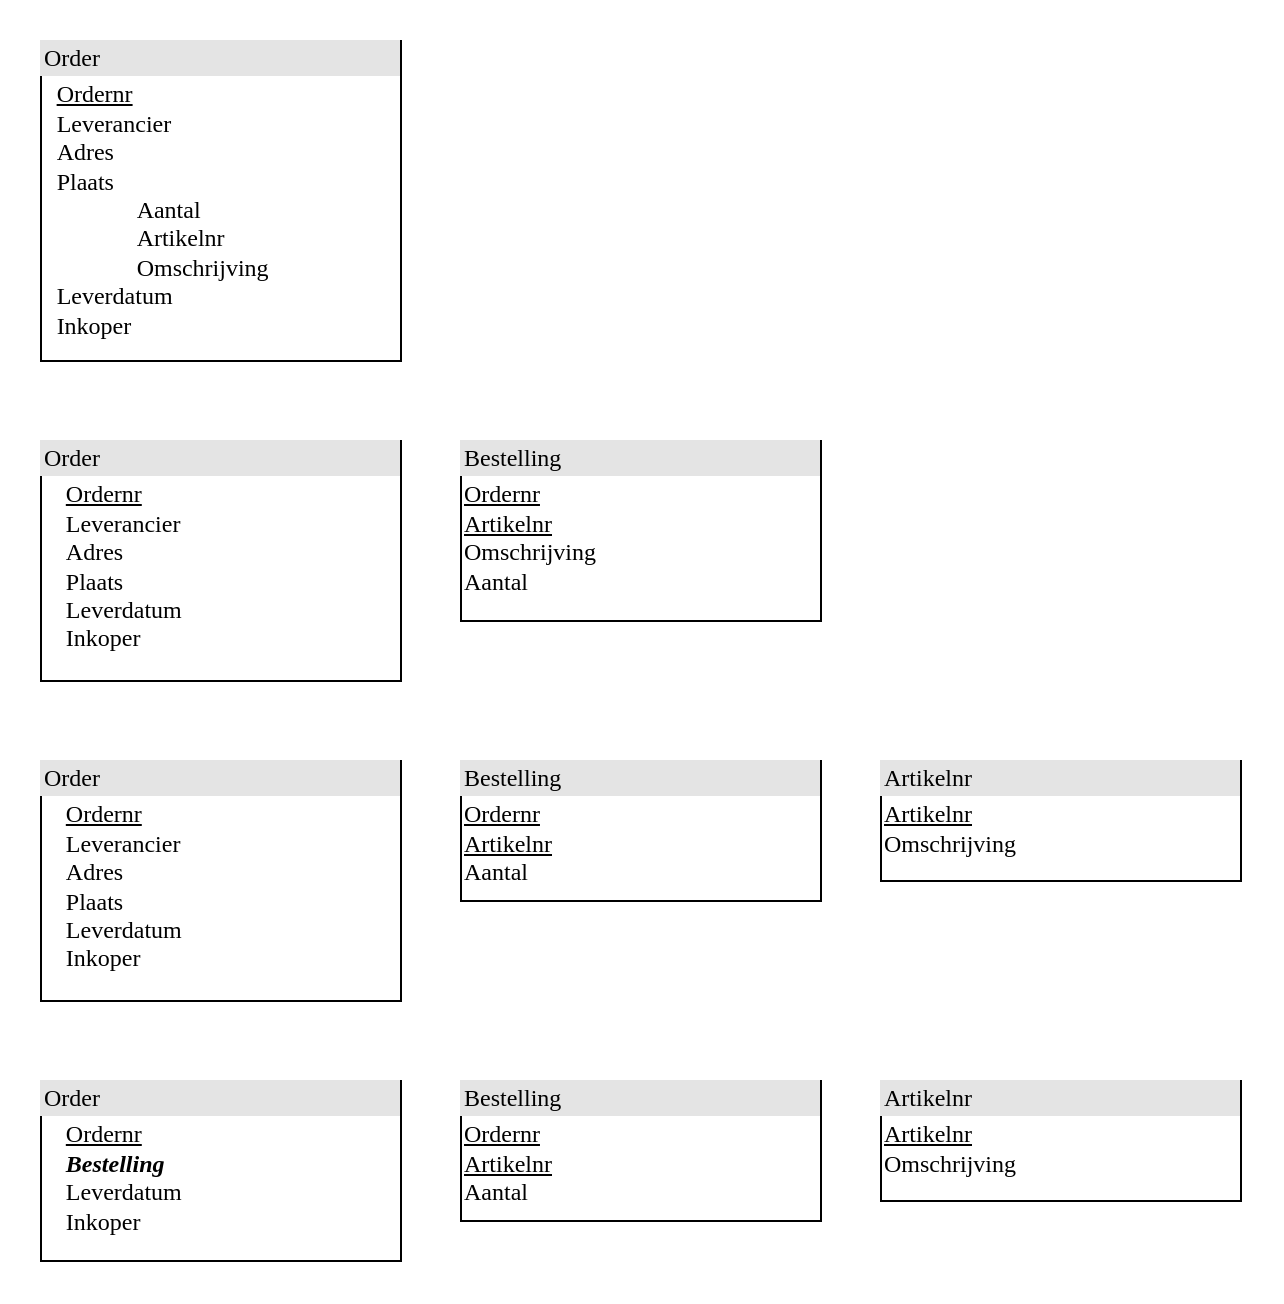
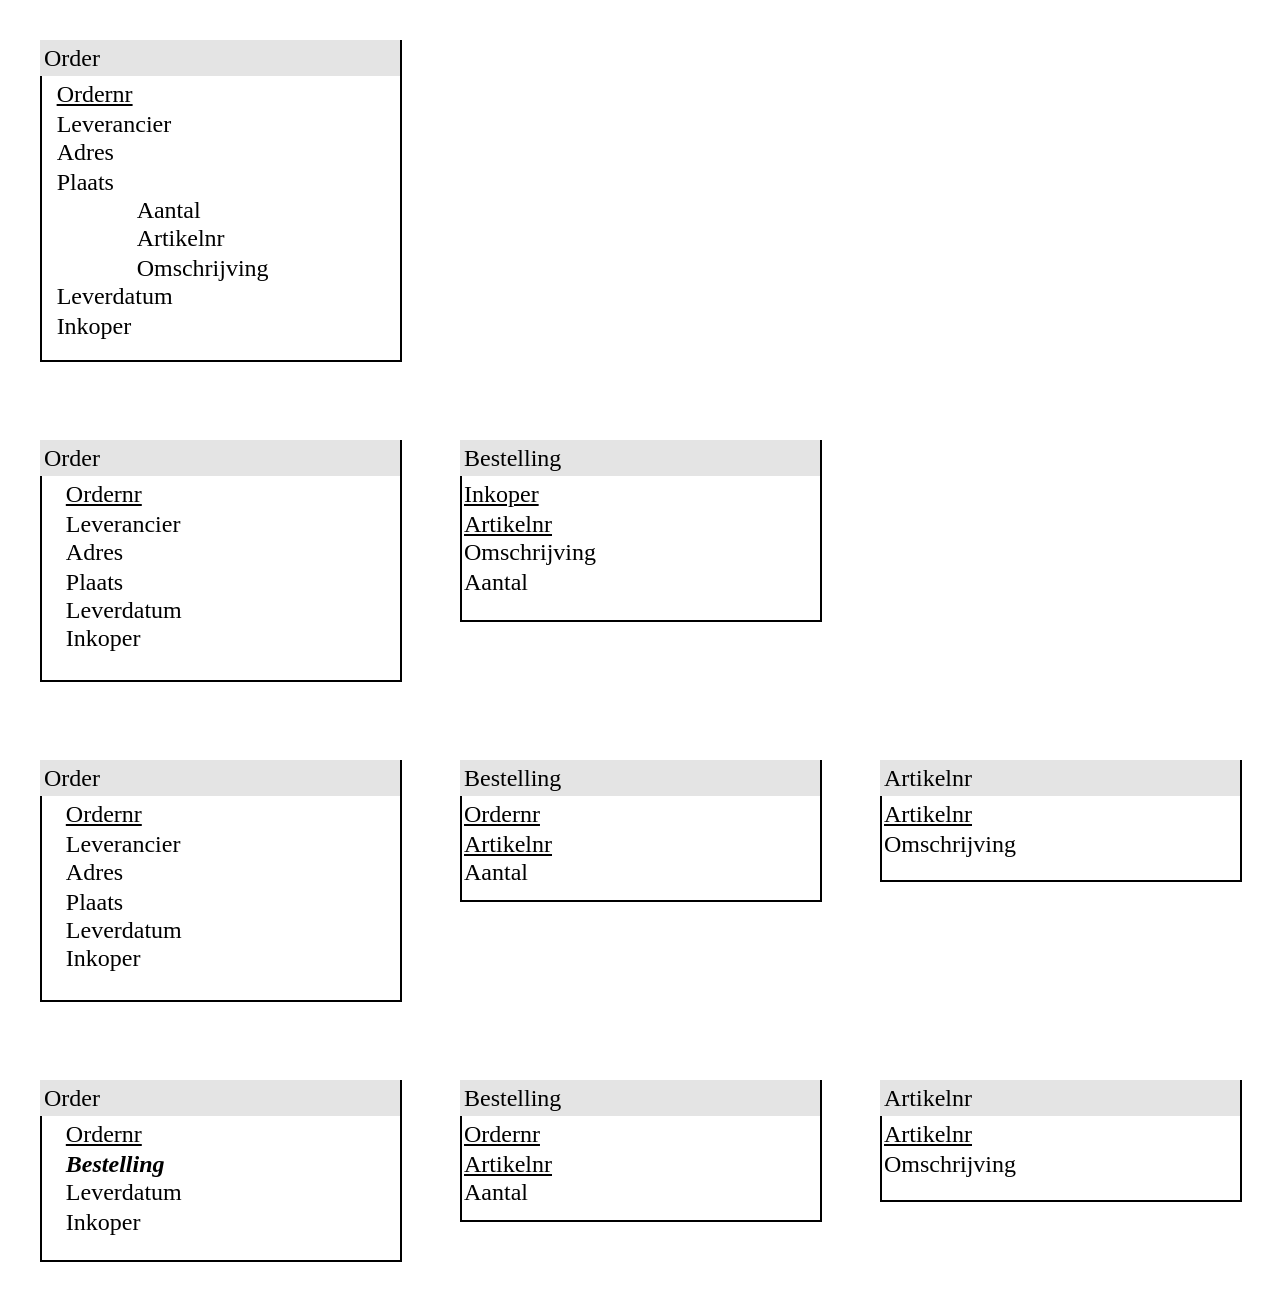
(535, 513) -> (535, 513)
